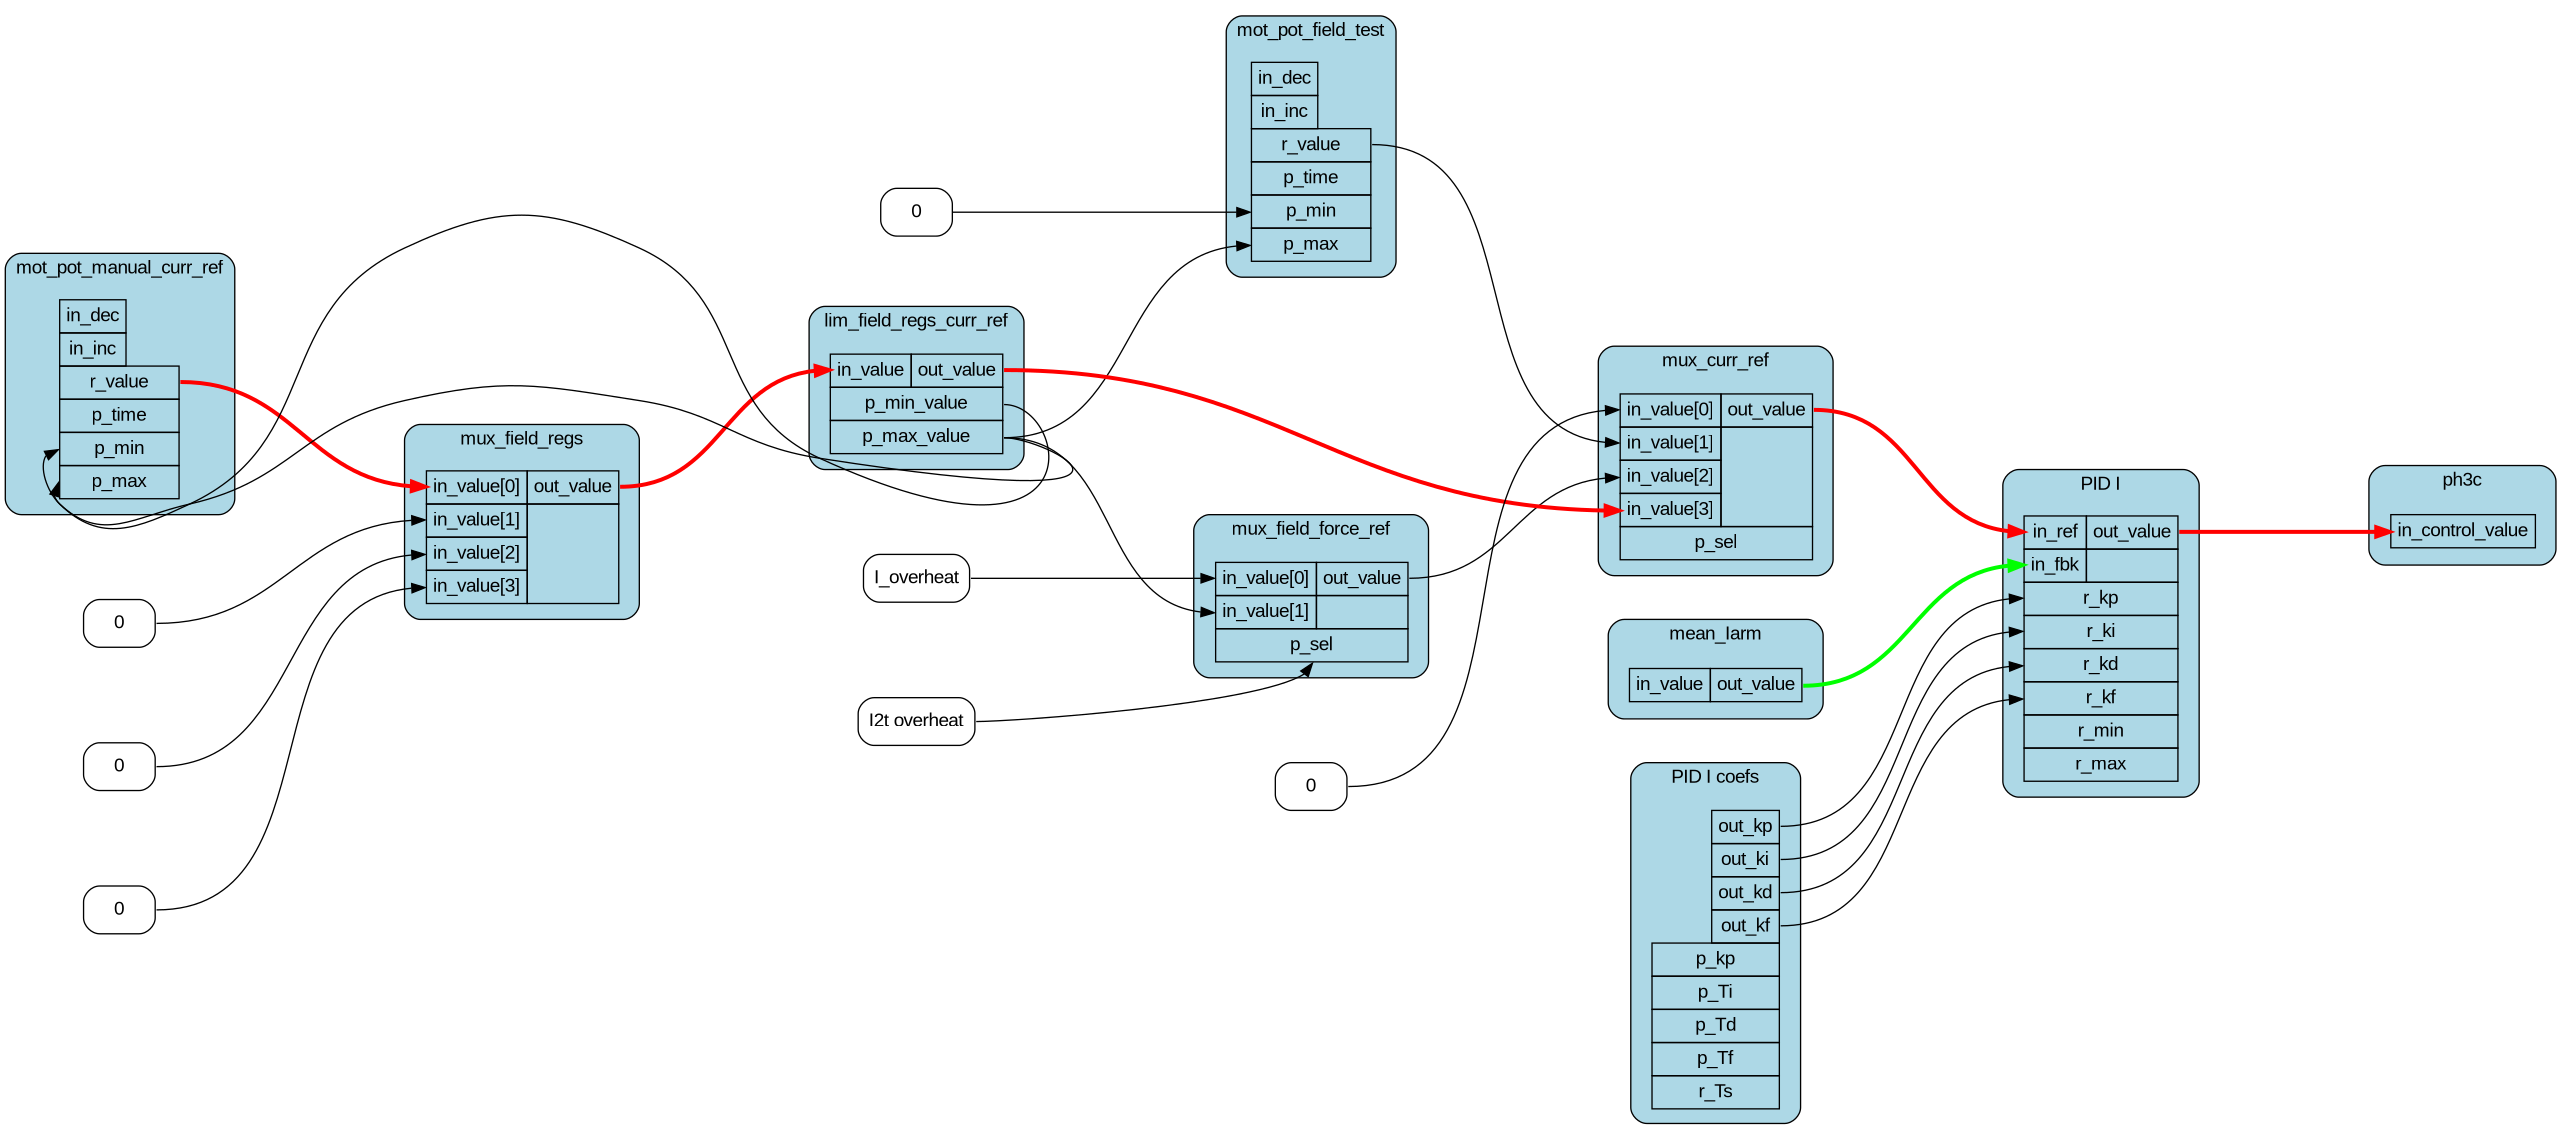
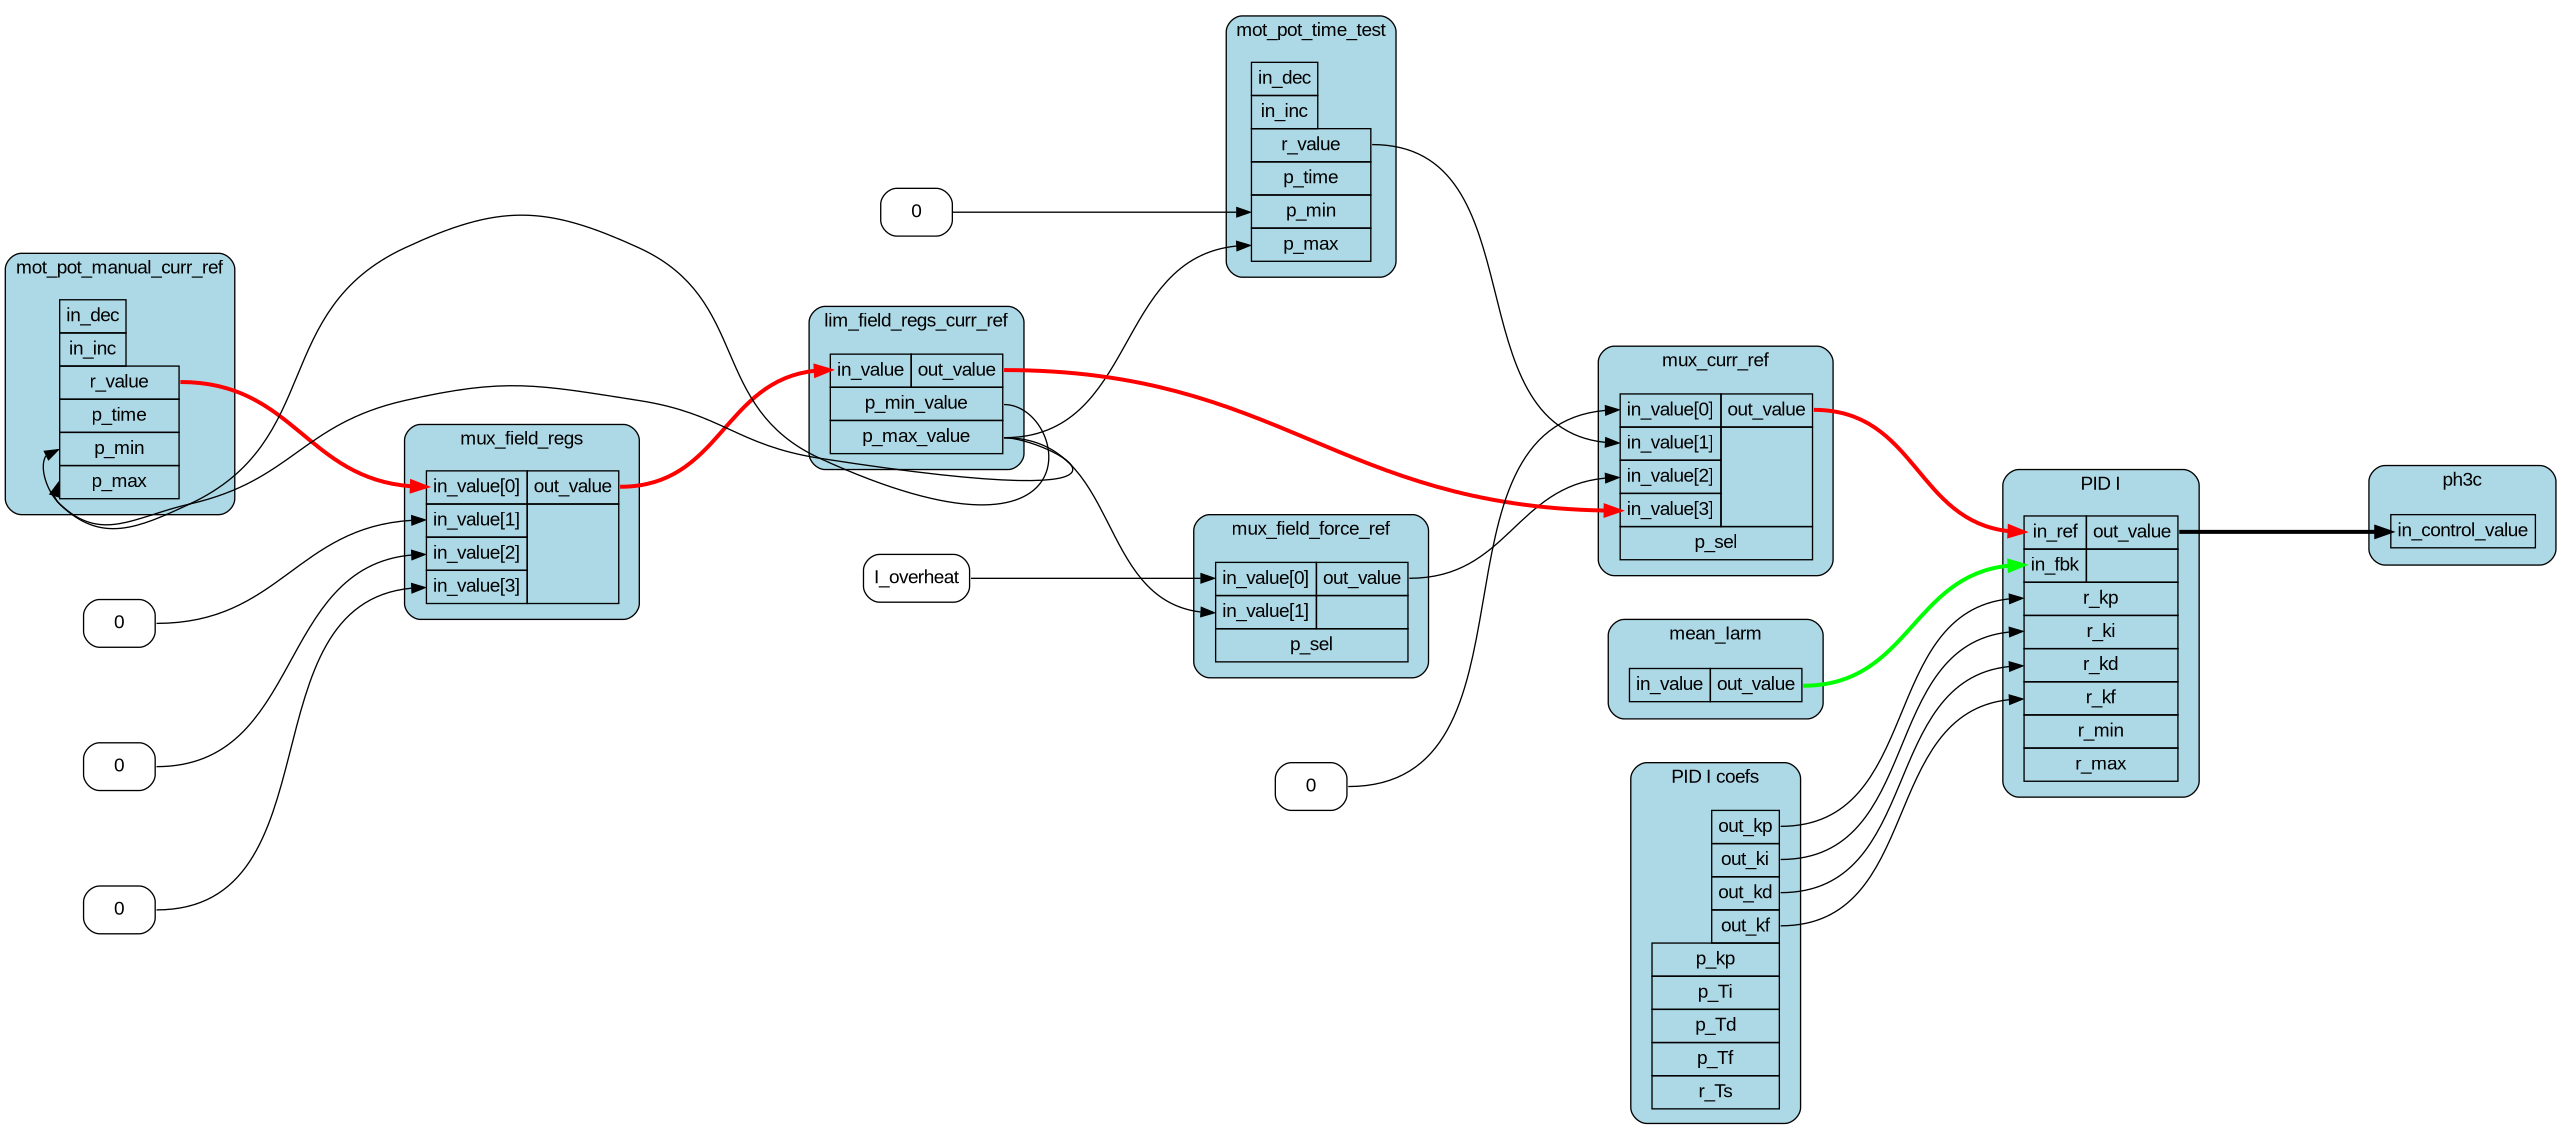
(1311, 31) -> (1311, 31)
(2278, 532) -> (2278, 532)
(917, 722) -> none
